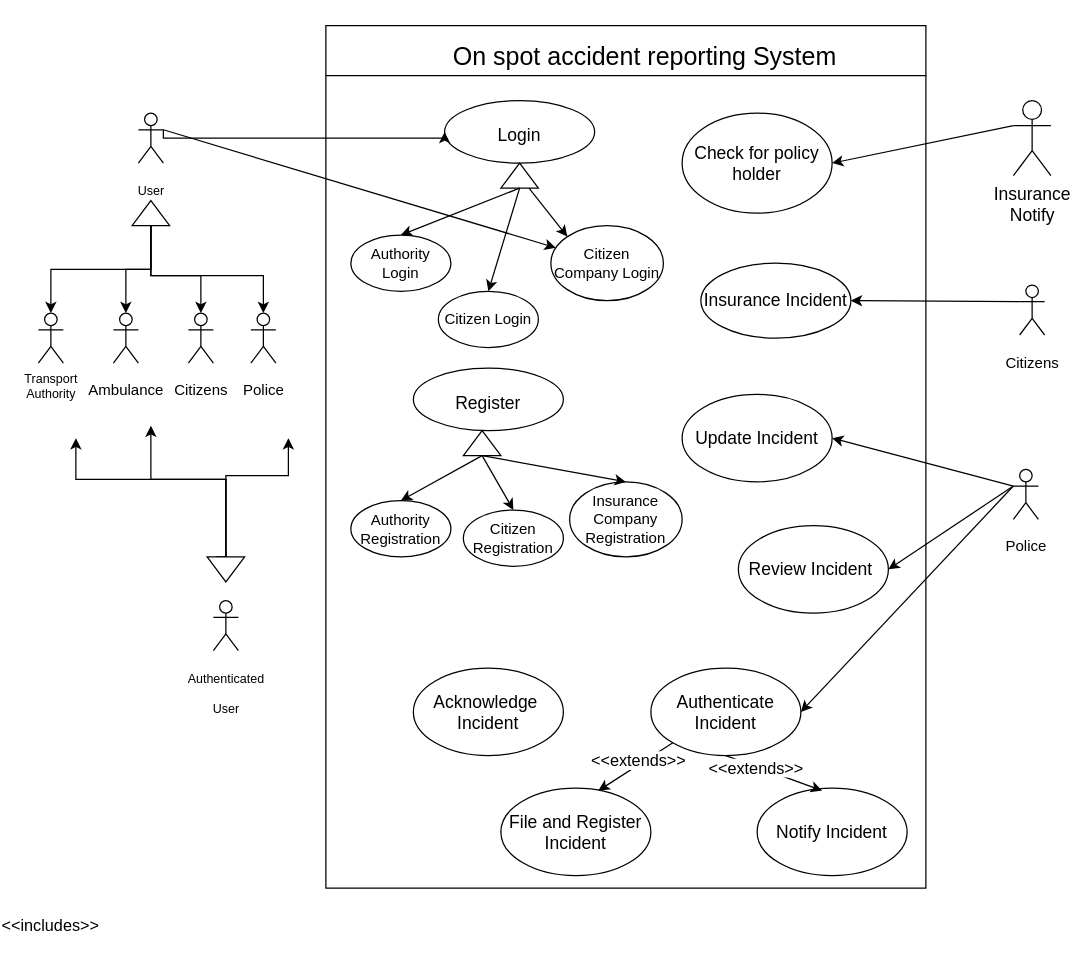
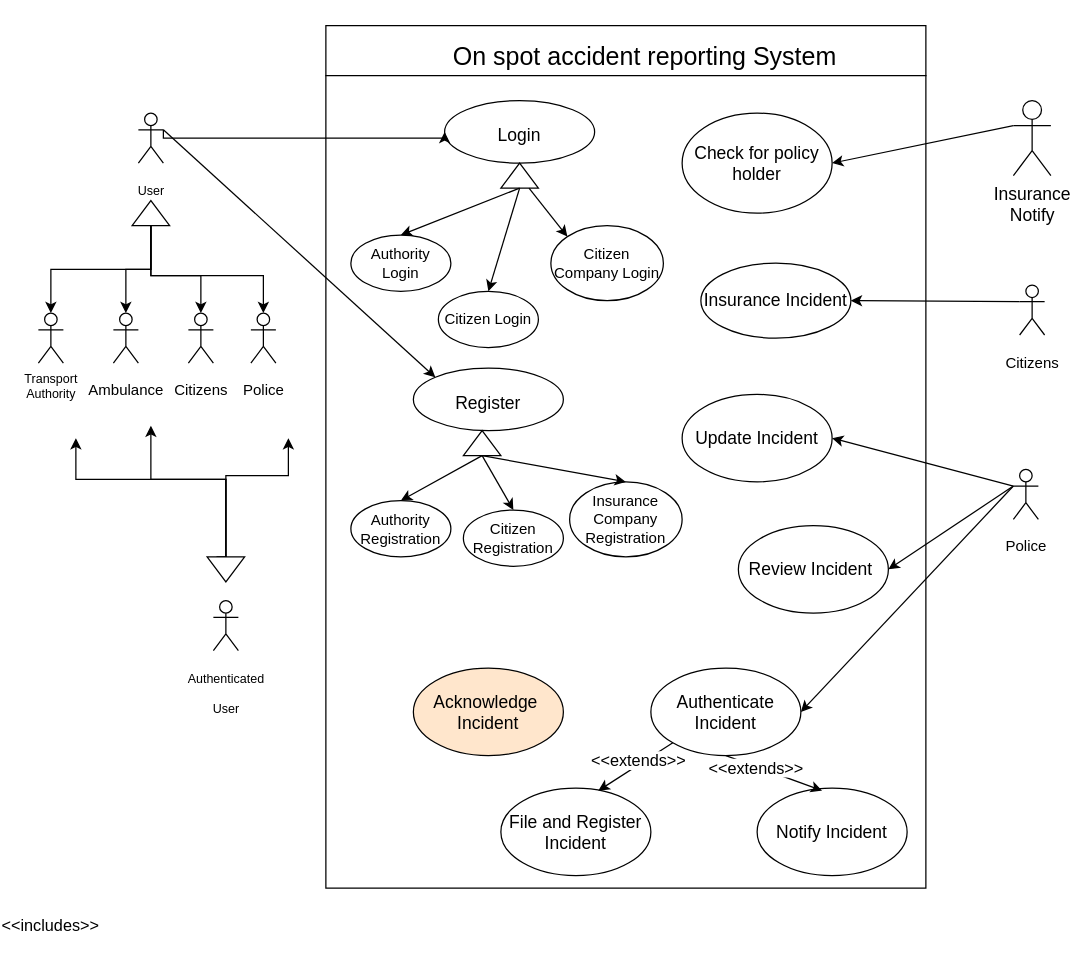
(373, 193) -> (297, 252)
(488, 712) -> (488, 712)
